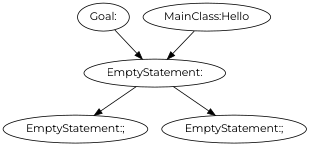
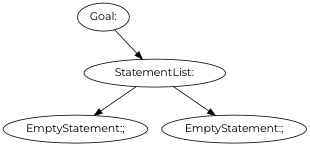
(207, 17) -> none
(155, 73) -> (155, 73)
